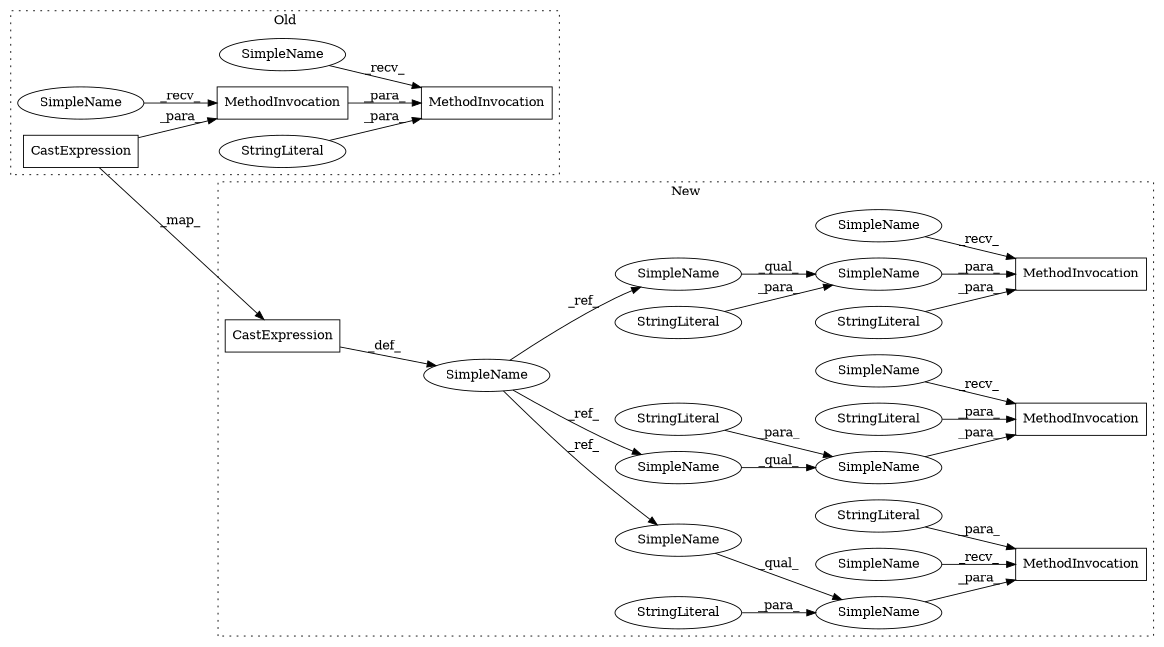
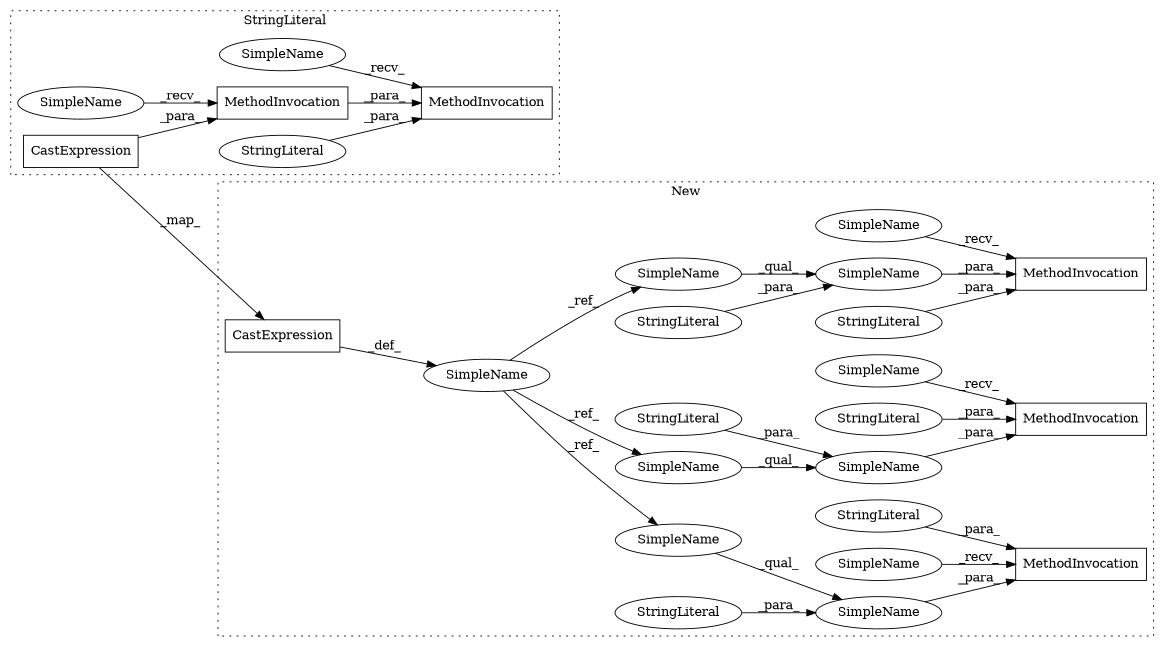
(285, 21) -> (285, 21)
